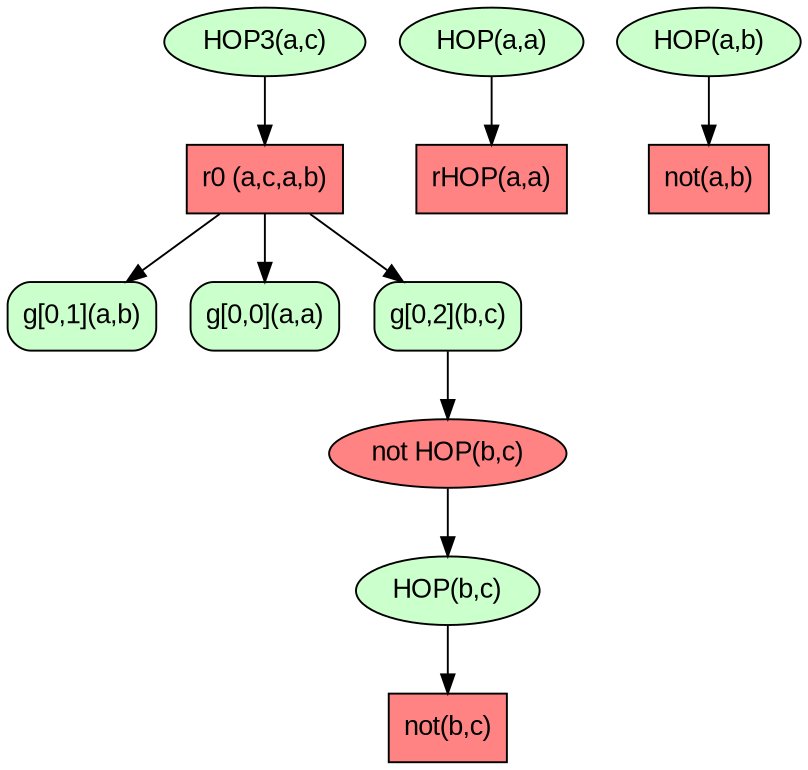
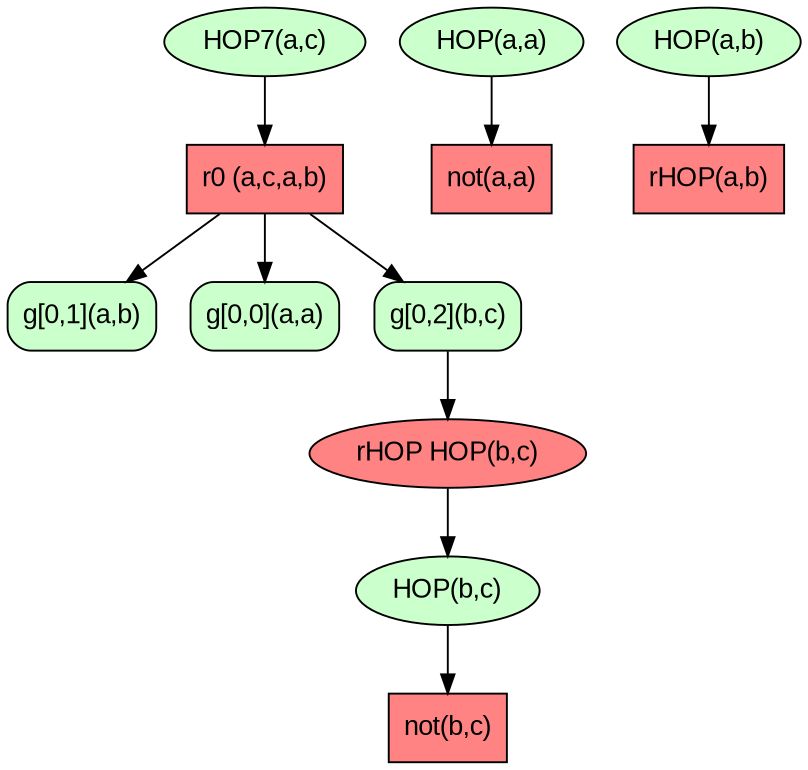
(265, 42) -> (265, 42)
(492, 179) -> (492, 179)
(709, 179) -> (709, 179)
(448, 454) -> (448, 454)
